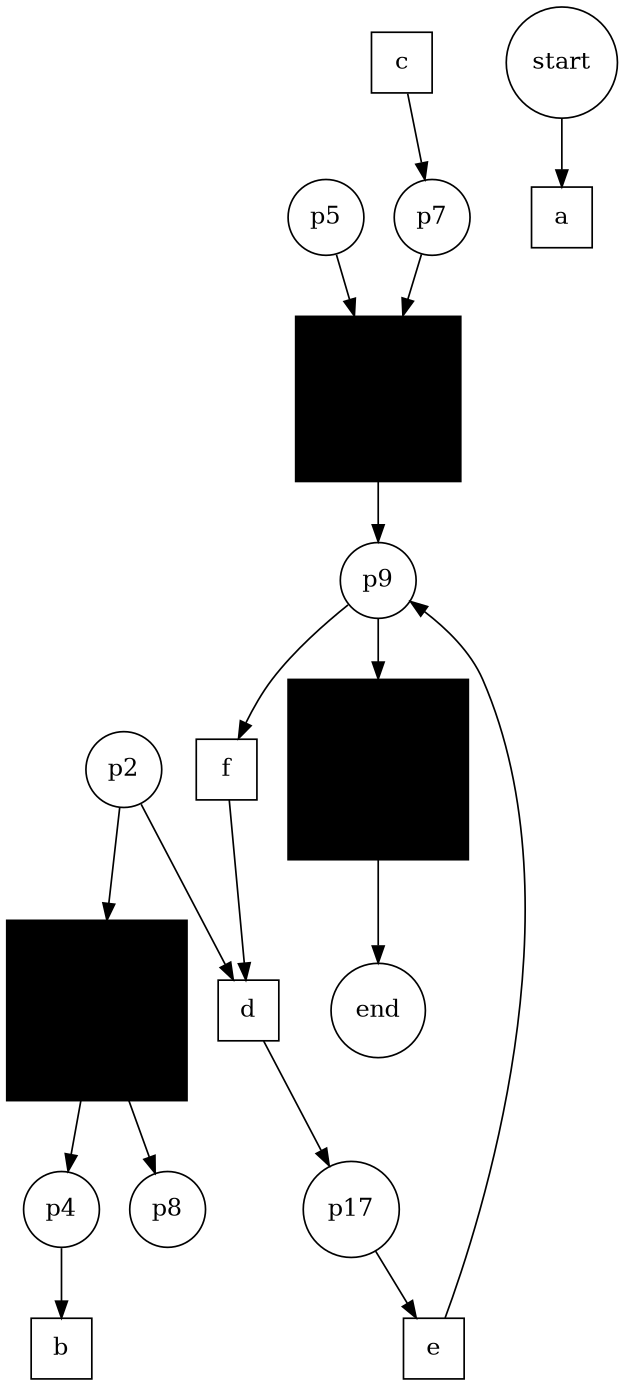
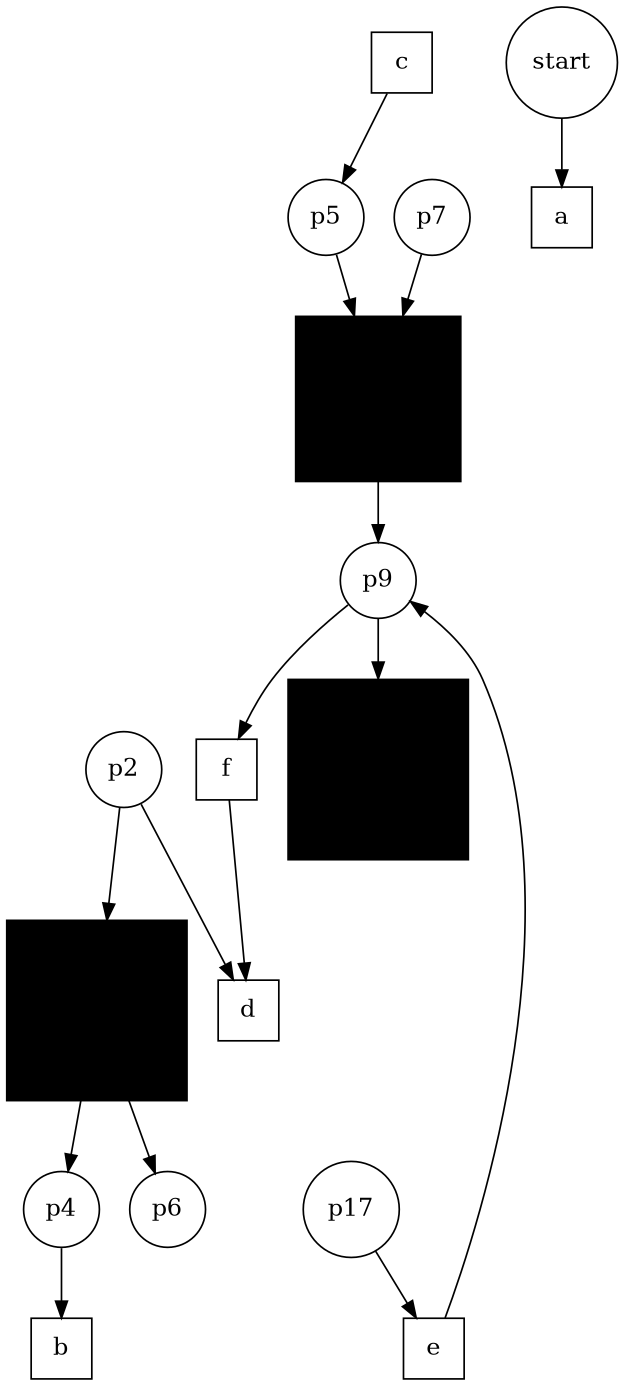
(415, 128) -> (369, 130)
(378, 1010) -> none
(292, 1096) -> none
(168, 1209) -> (168, 1209)
